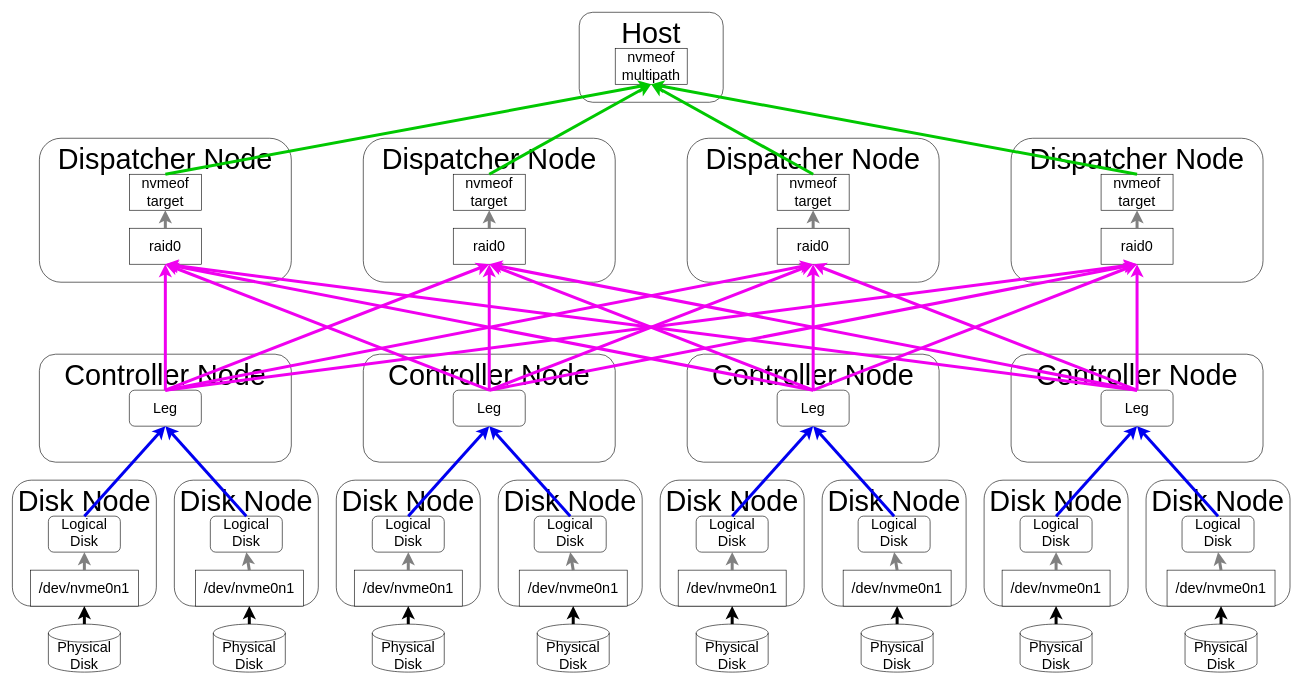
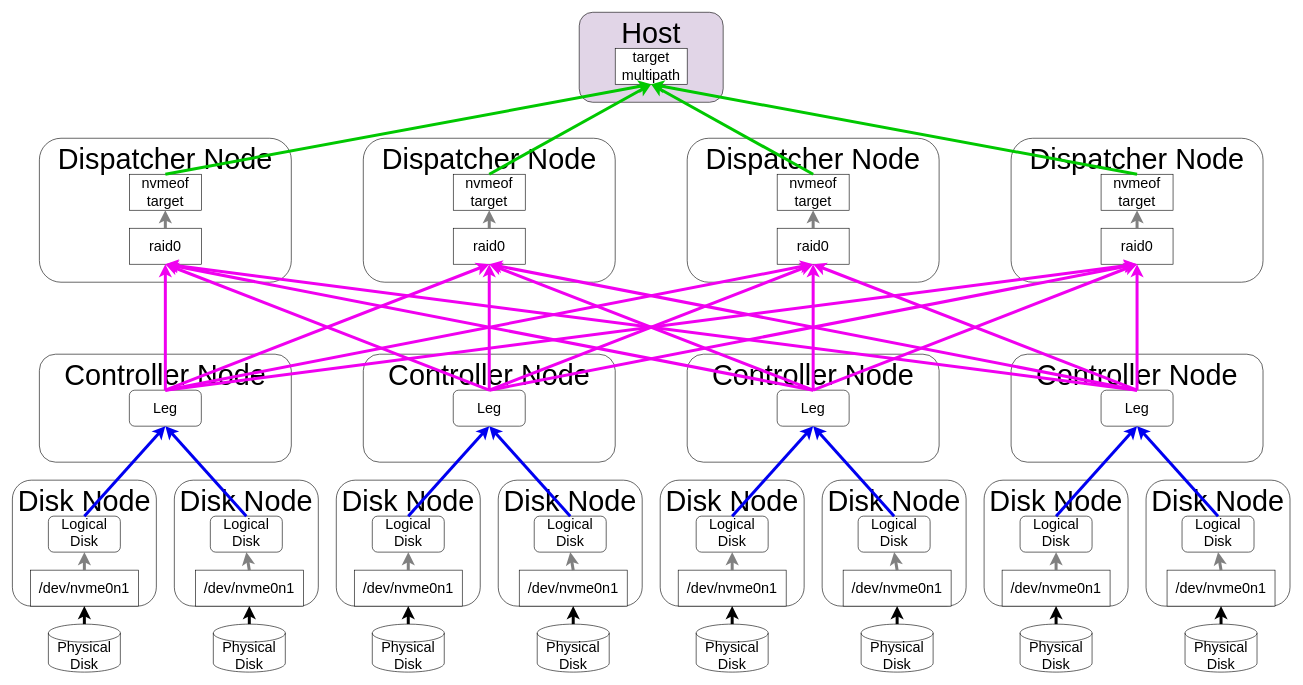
(651, 21) -> (651, 21)
(651, 66) -> (651, 66)
